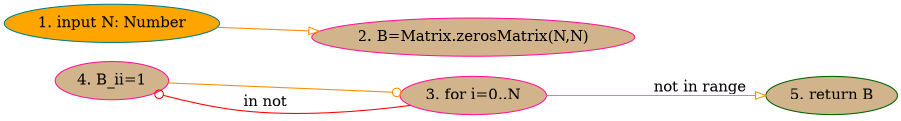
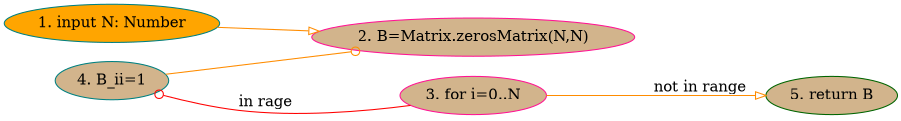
(112, 81) -> (112, 81)
(280, 88) -> (258, 63)
(266, 102) -> (266, 102)
